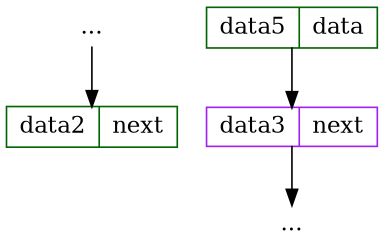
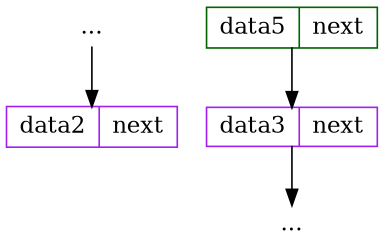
(338, 27) -> (338, 27)
(92, 127) -> (92, 127)
